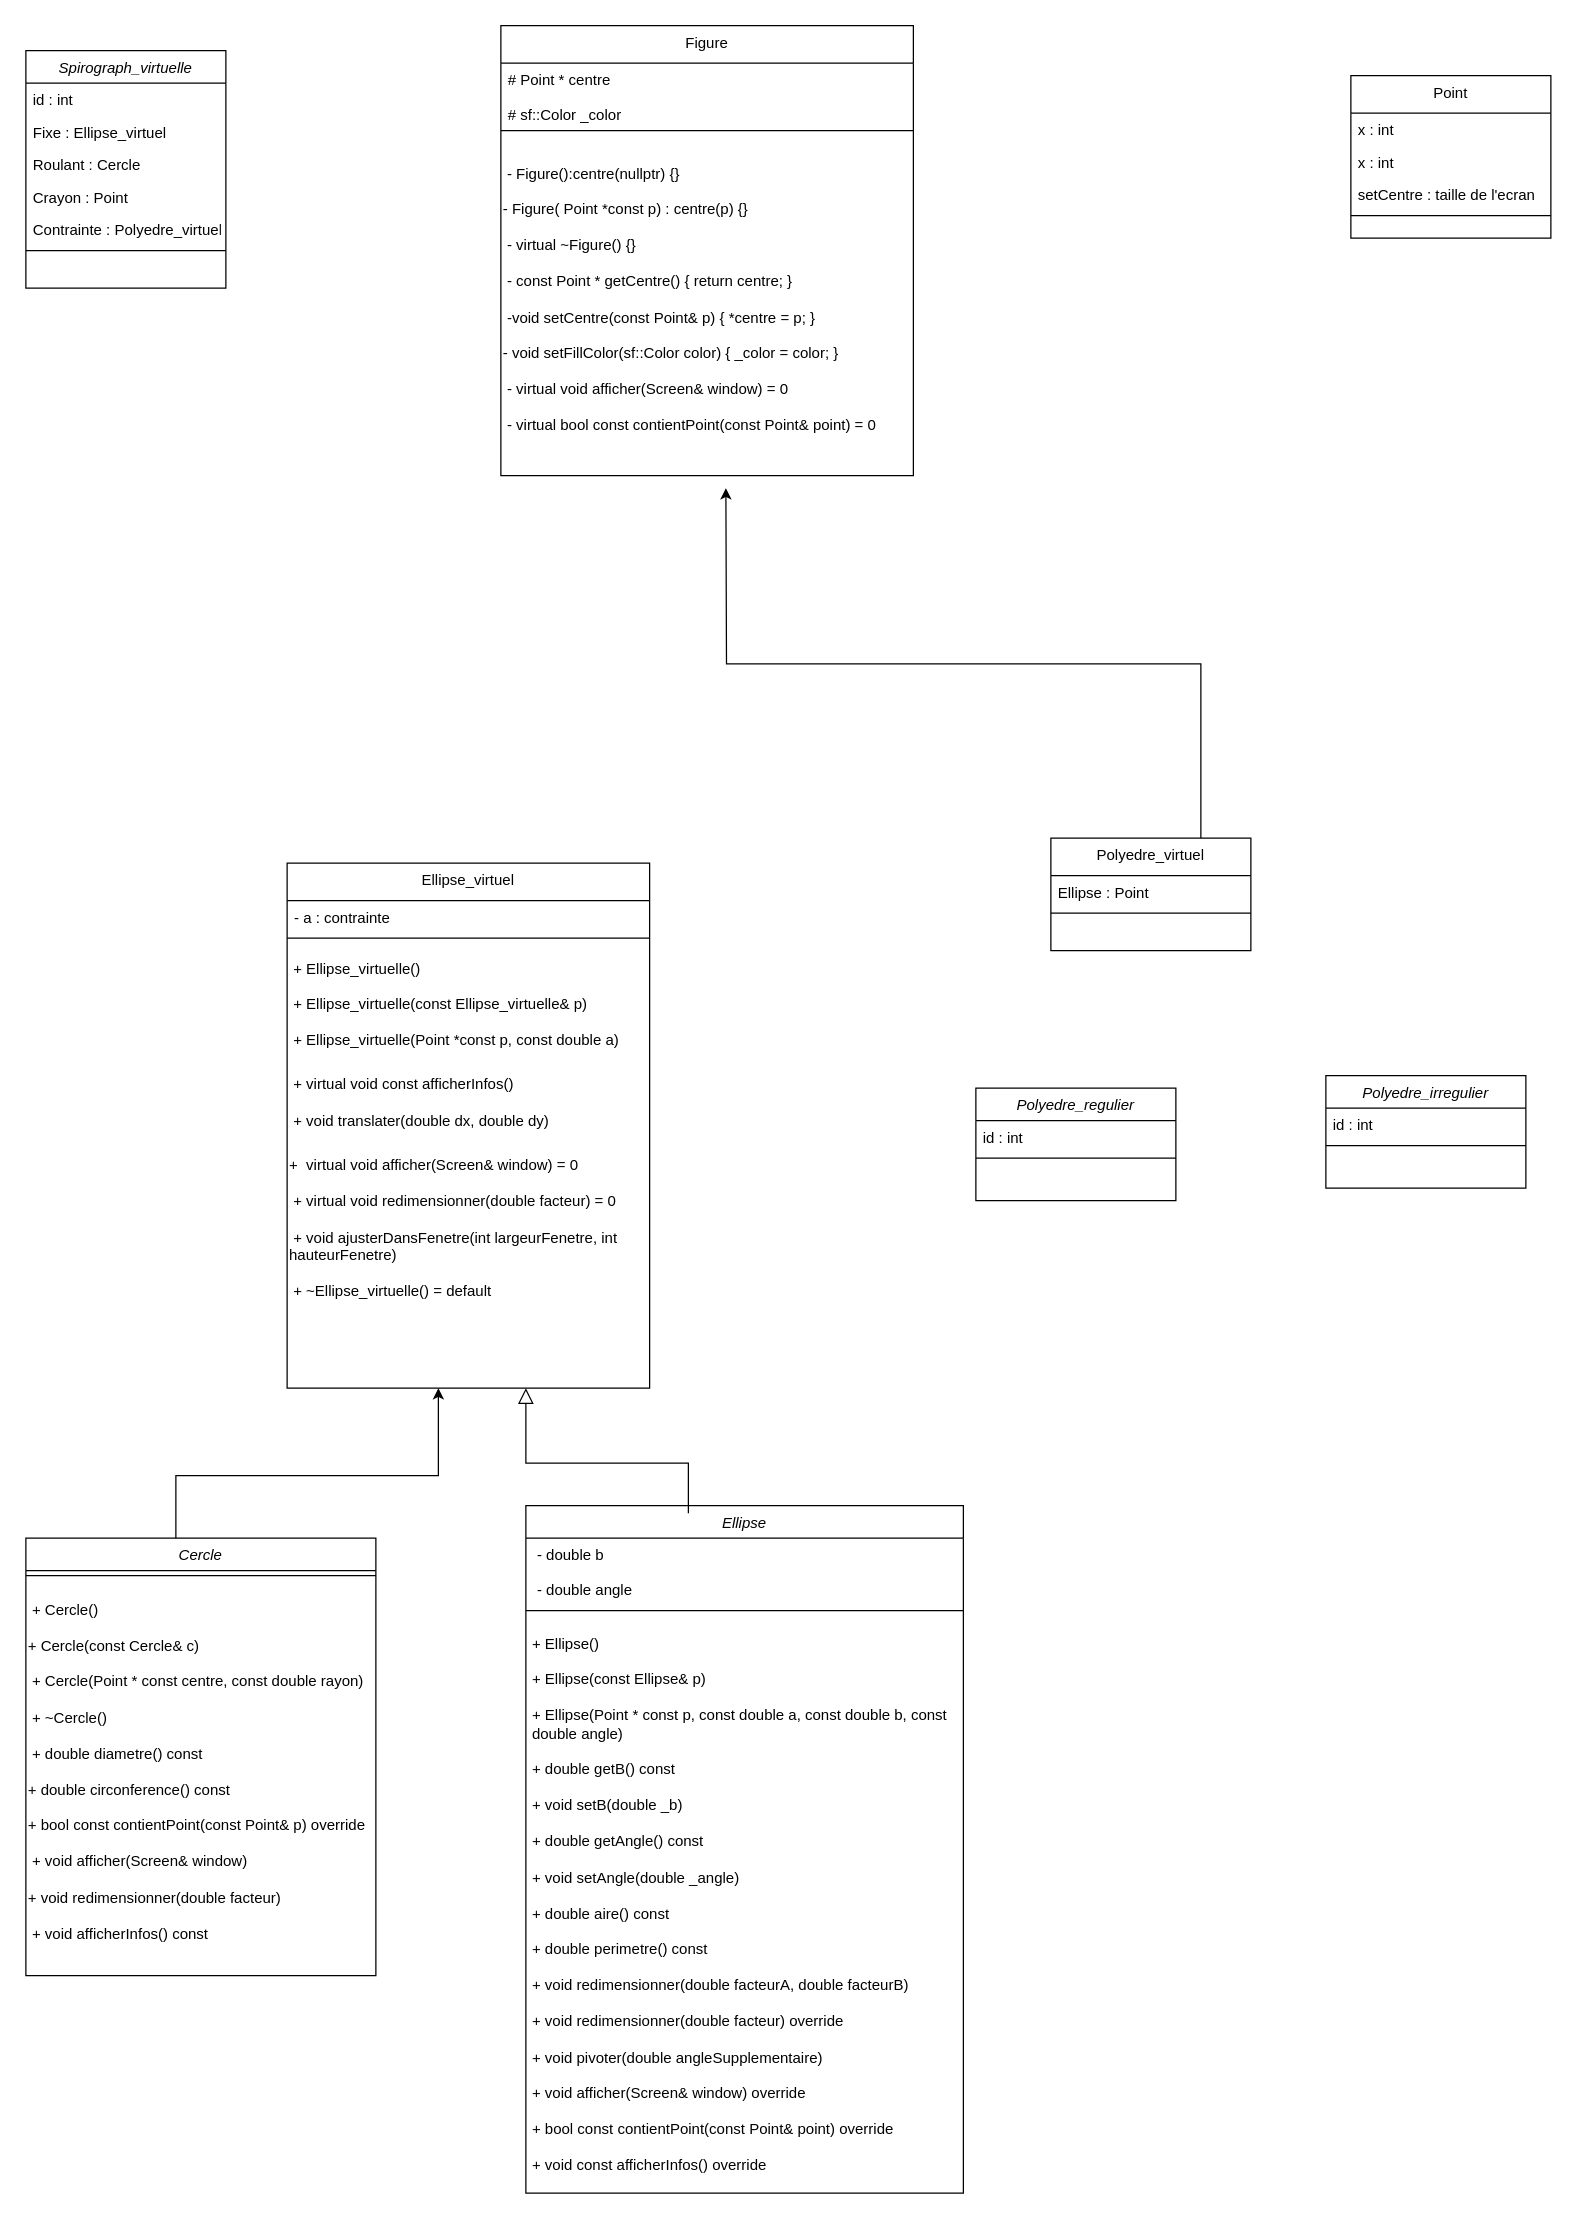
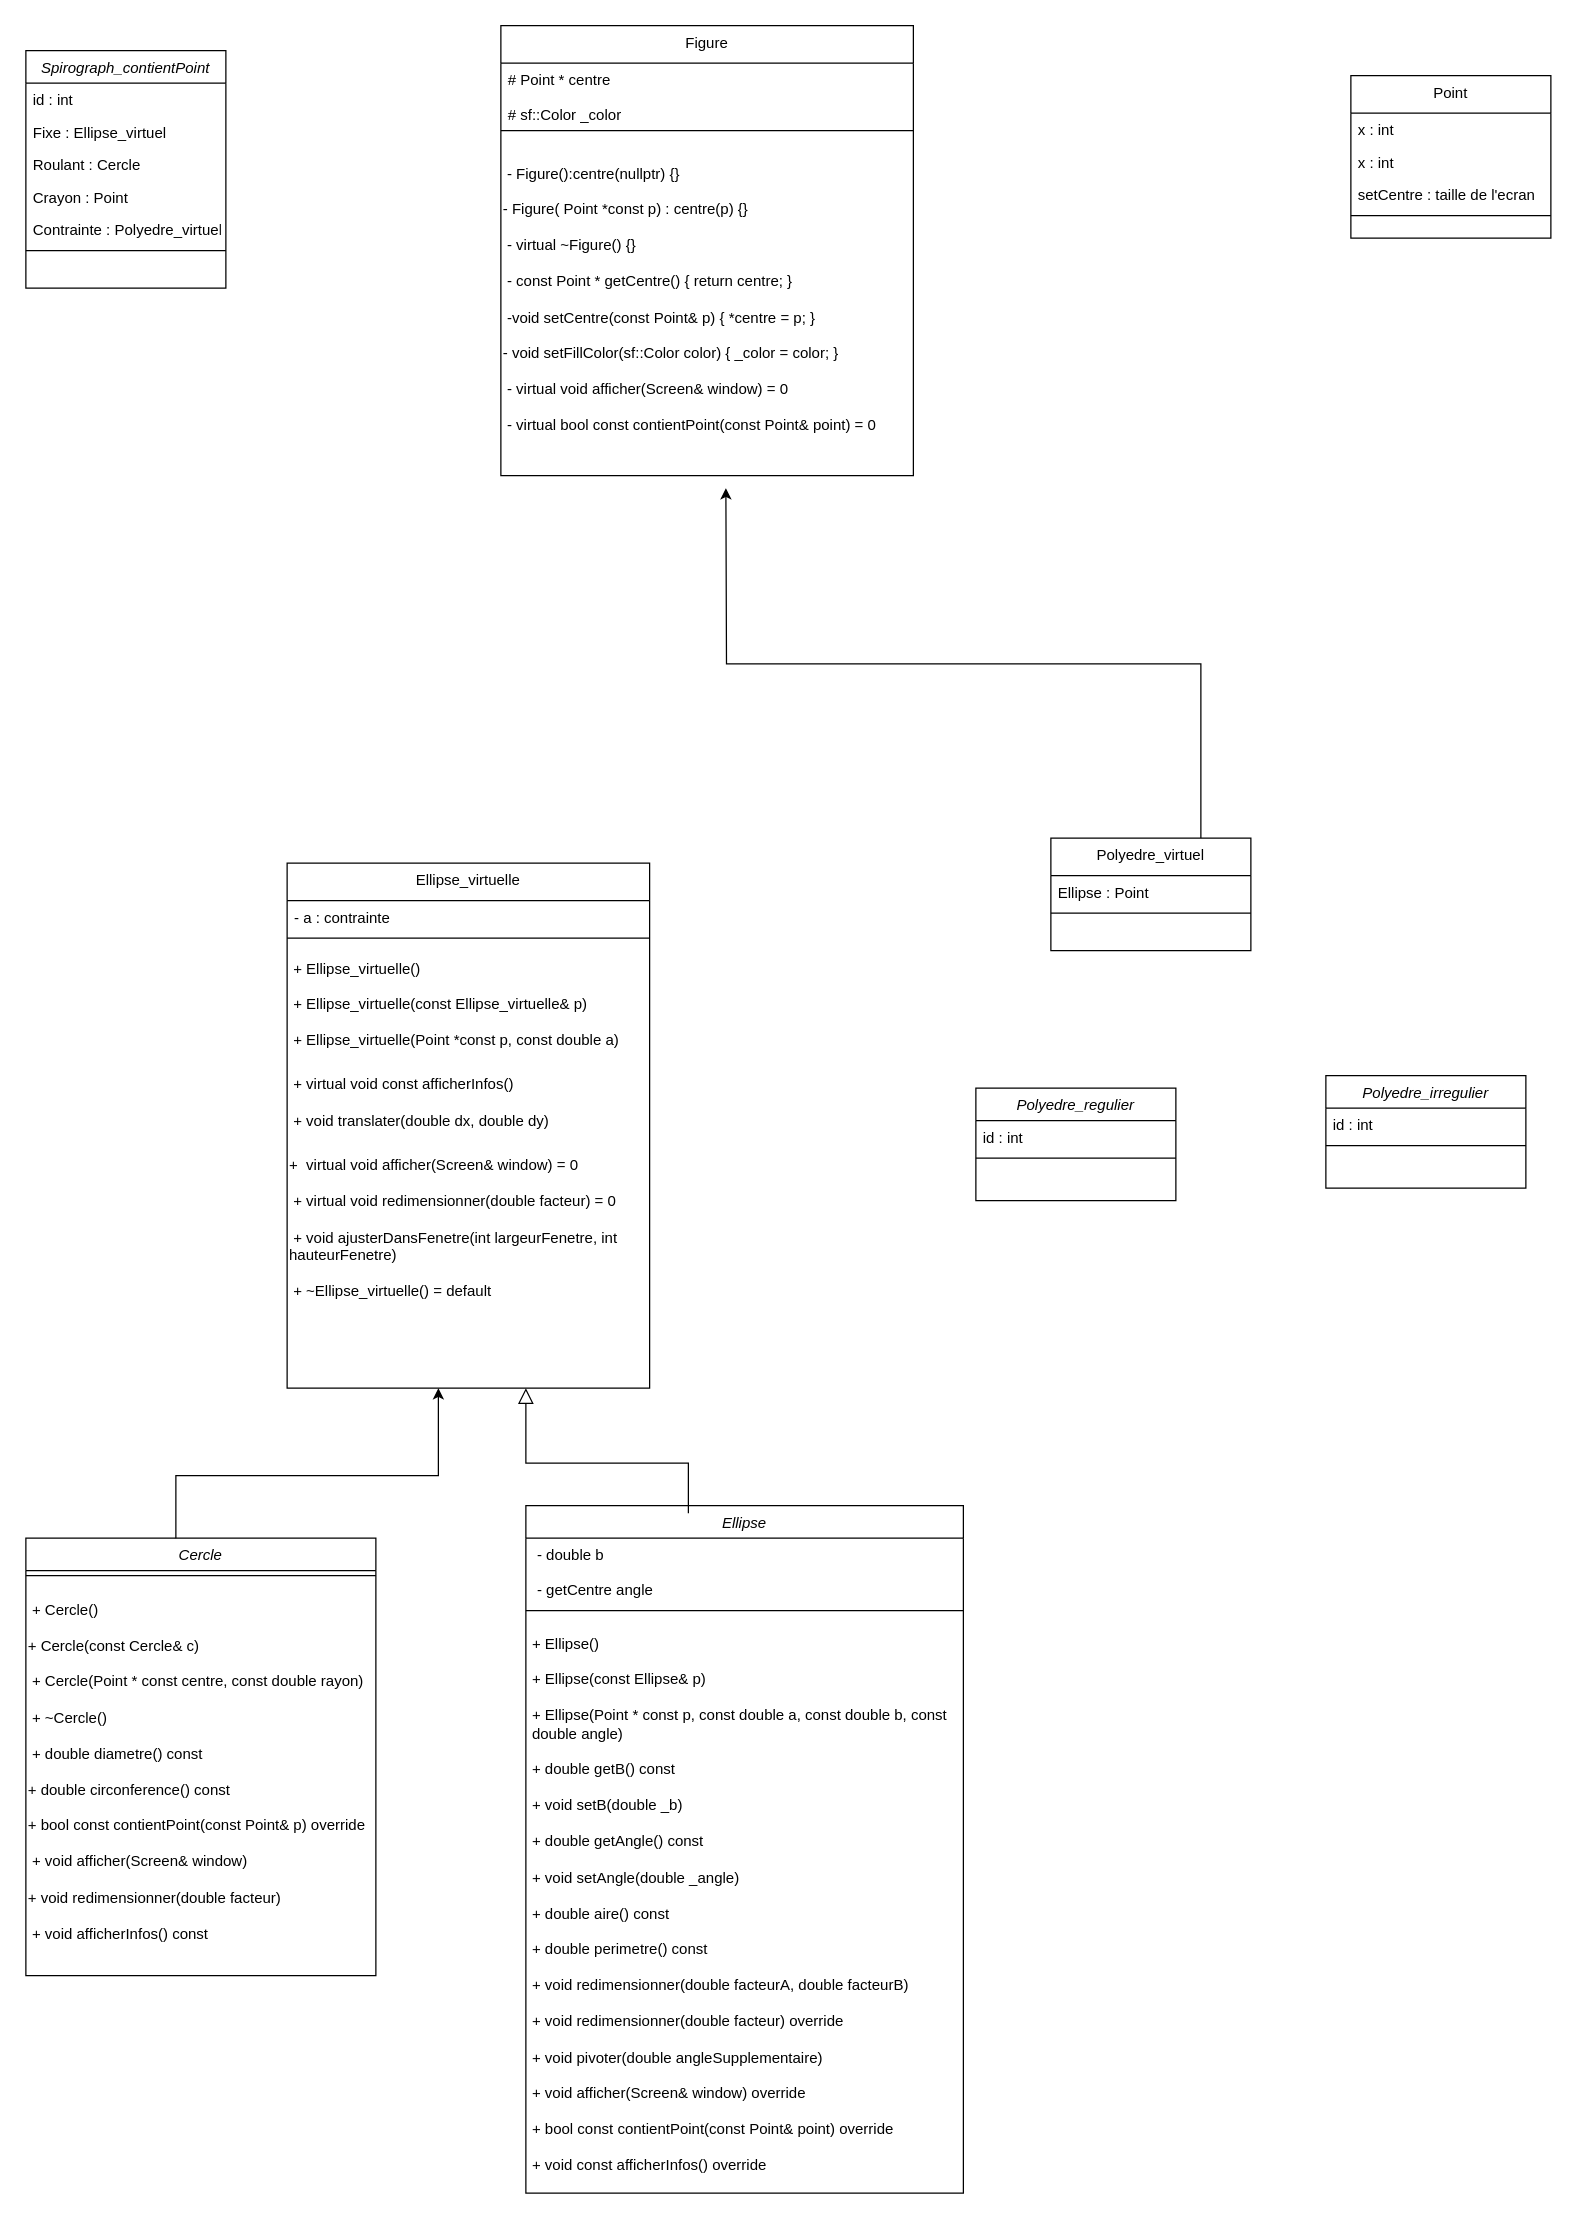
(125, 68) -> (125, 68)
(468, 880) -> (468, 880)
(569, 1555) -> (569, 1555)
